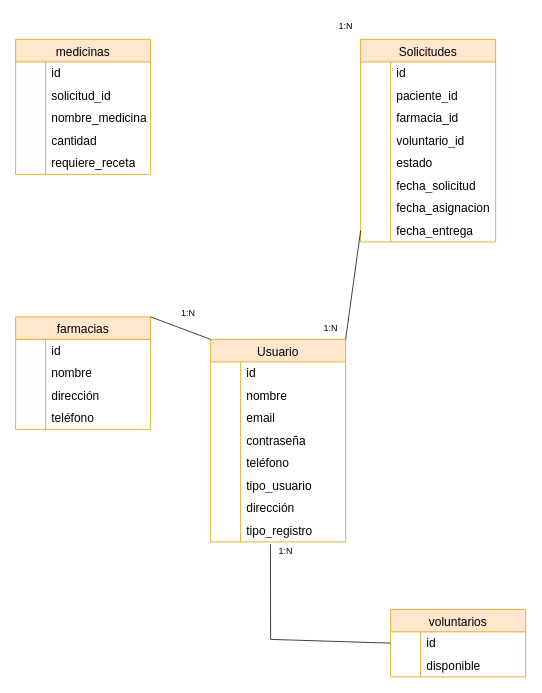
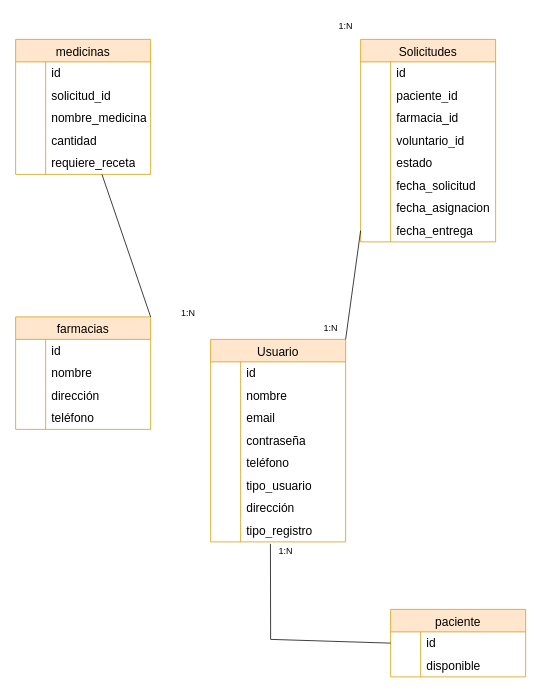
(180, 328) -> (126, 247)
(458, 622) -> (458, 622)
